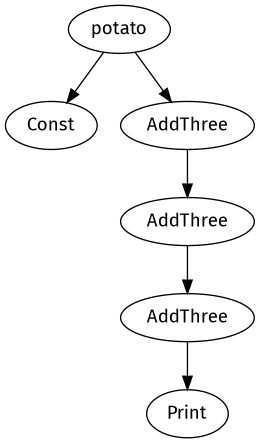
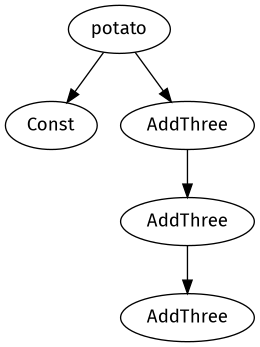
(187, 414) -> none
